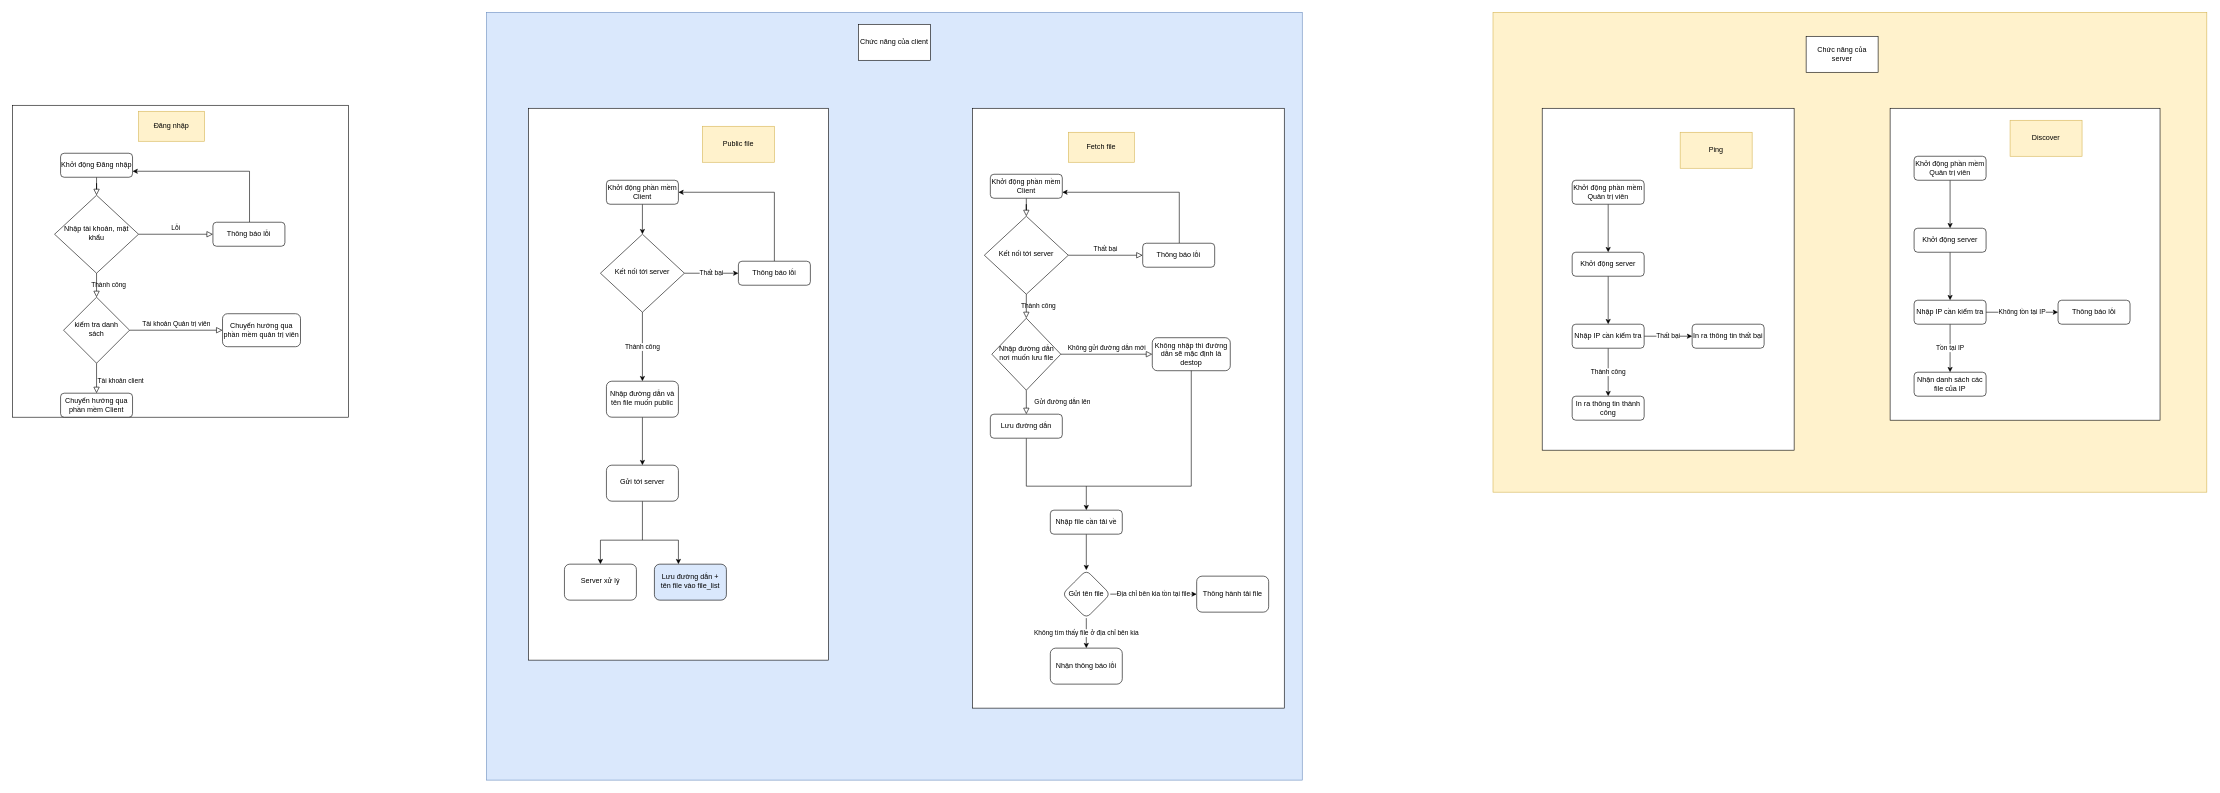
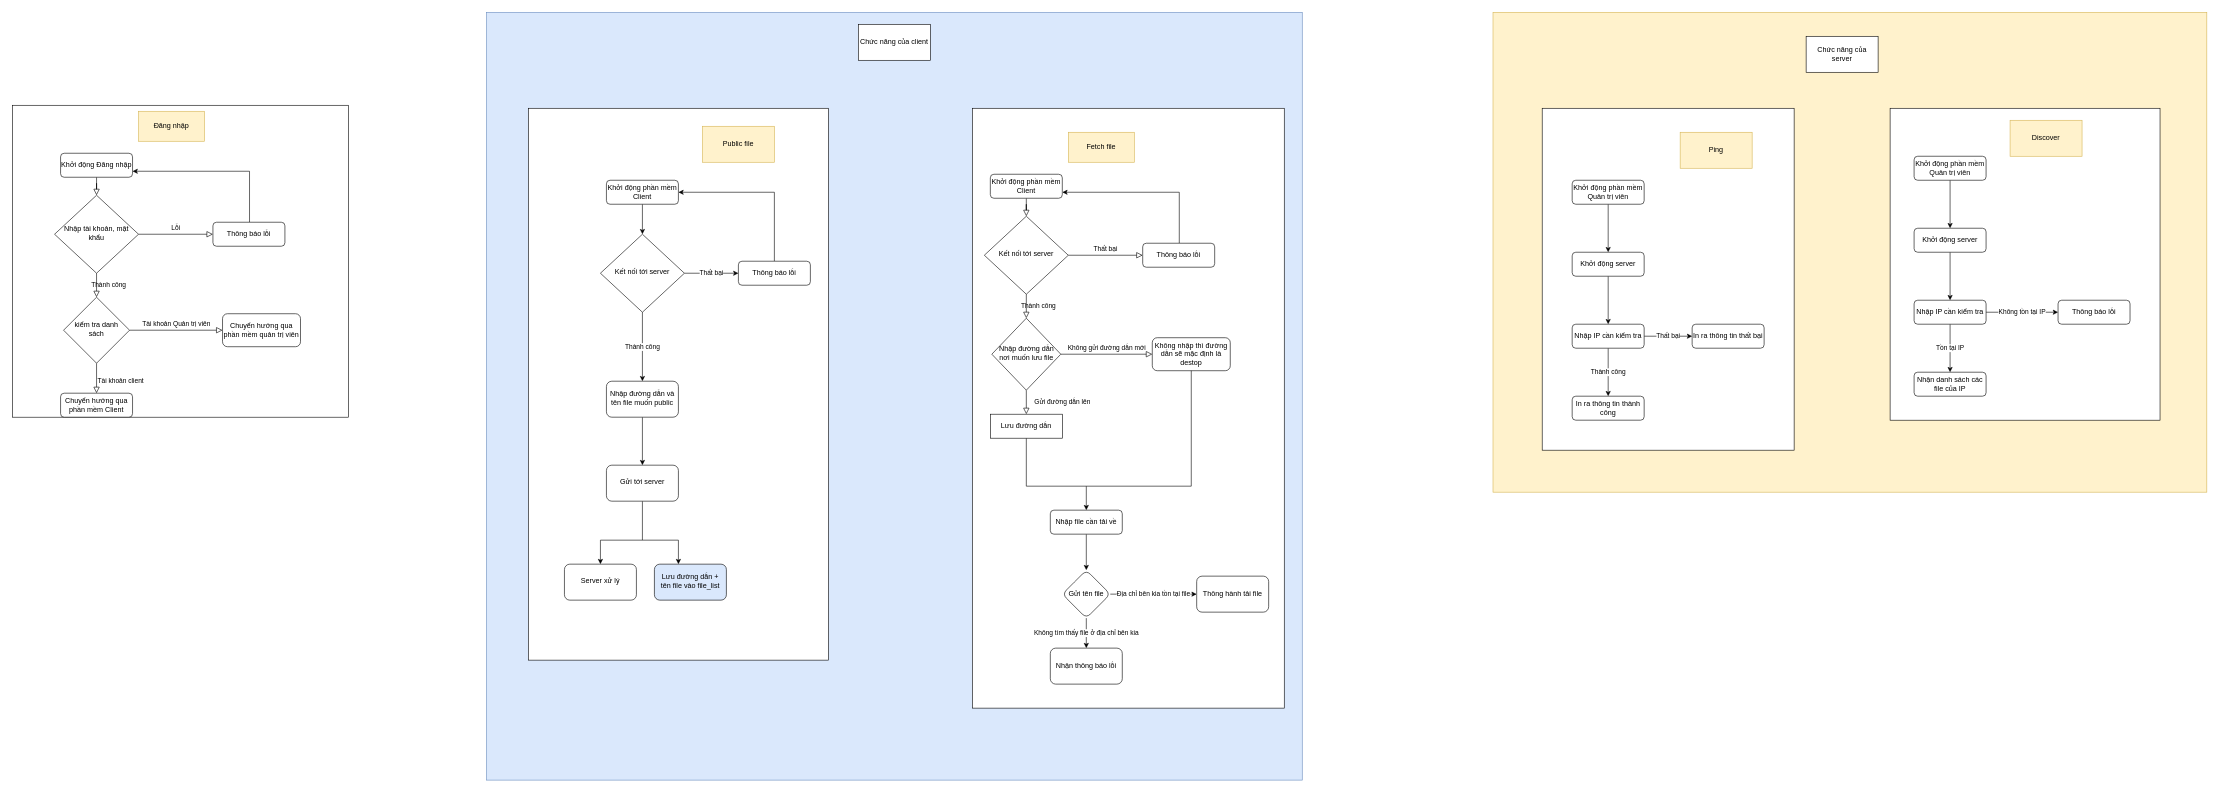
(1026, 426) -> (1026, 426)
